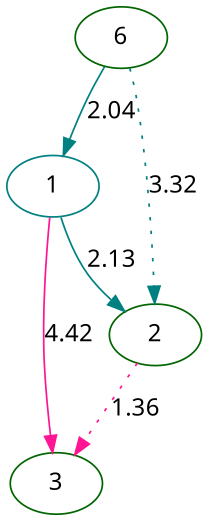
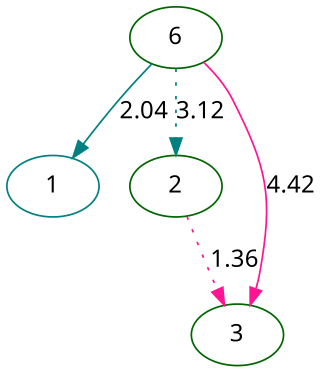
(173, 186) -> (201, 112)
(80, 262) -> none
(44, 326) -> (261, 168)
